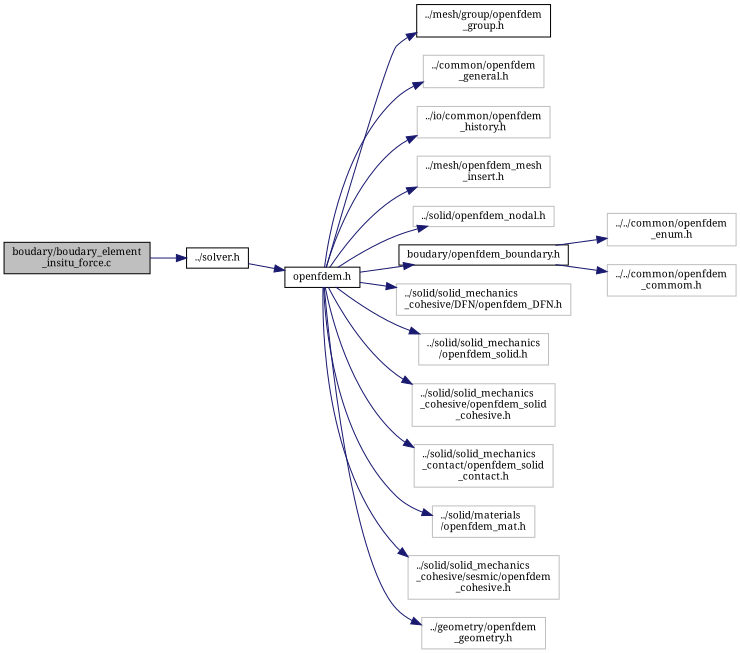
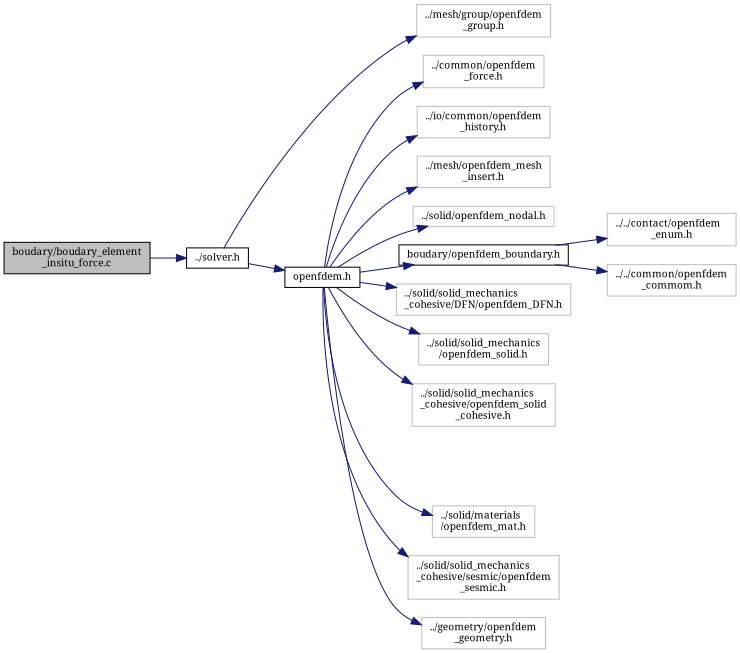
(484, 21) -> (484, 21)
(484, 71) -> (484, 71)
(351, 185) -> (303, 133)
(672, 230) -> (672, 230)
(484, 466) -> none
(484, 577) -> (484, 577)
